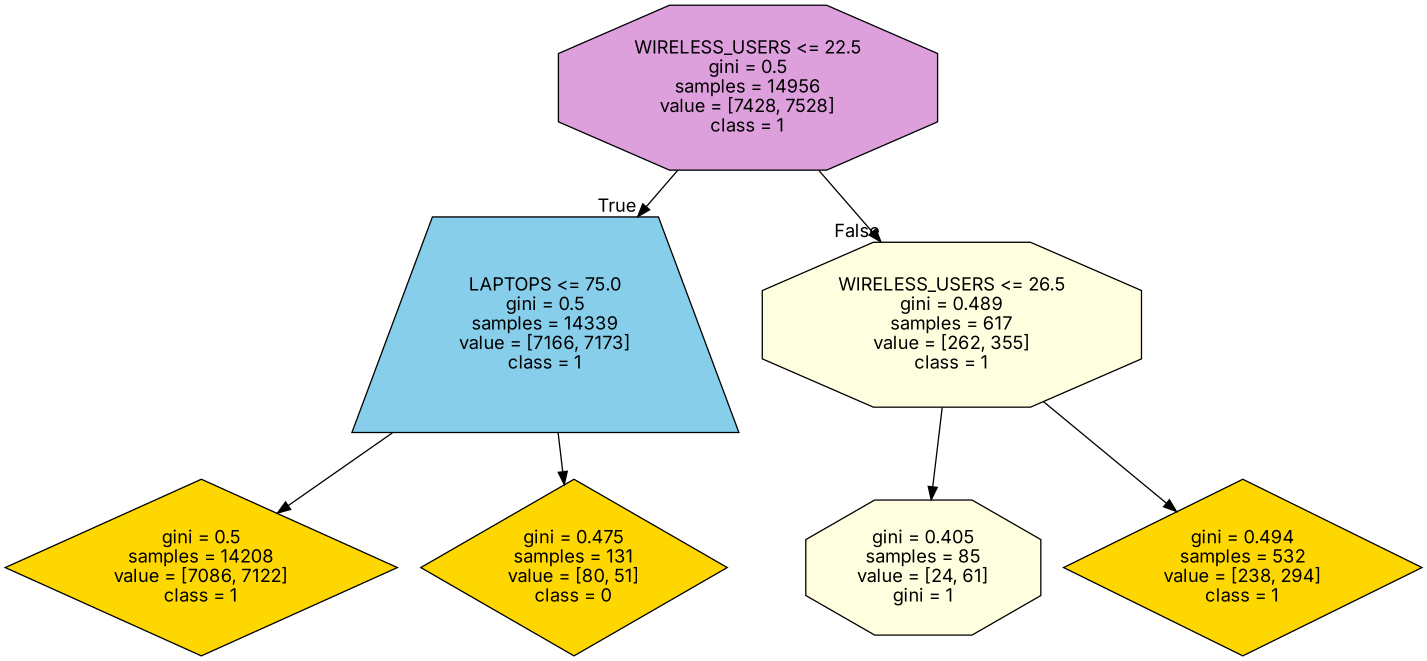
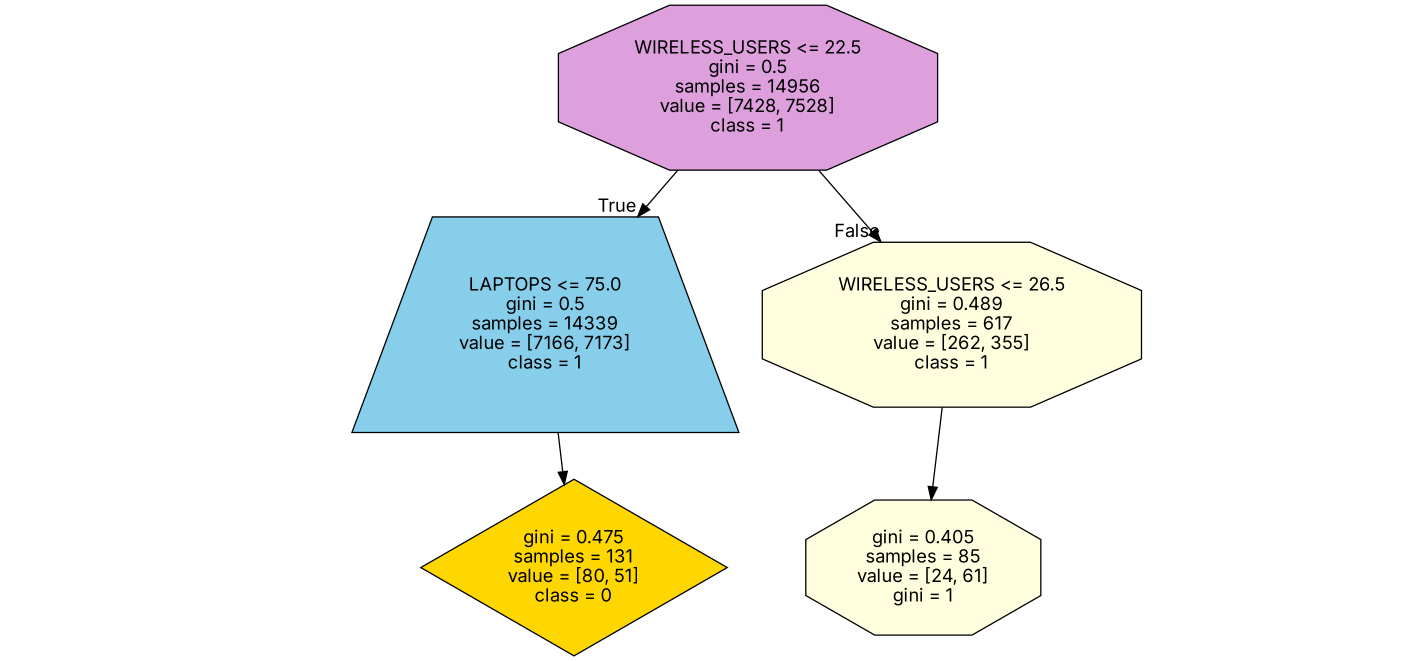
(201, 568) -> none
(1243, 568) -> none
